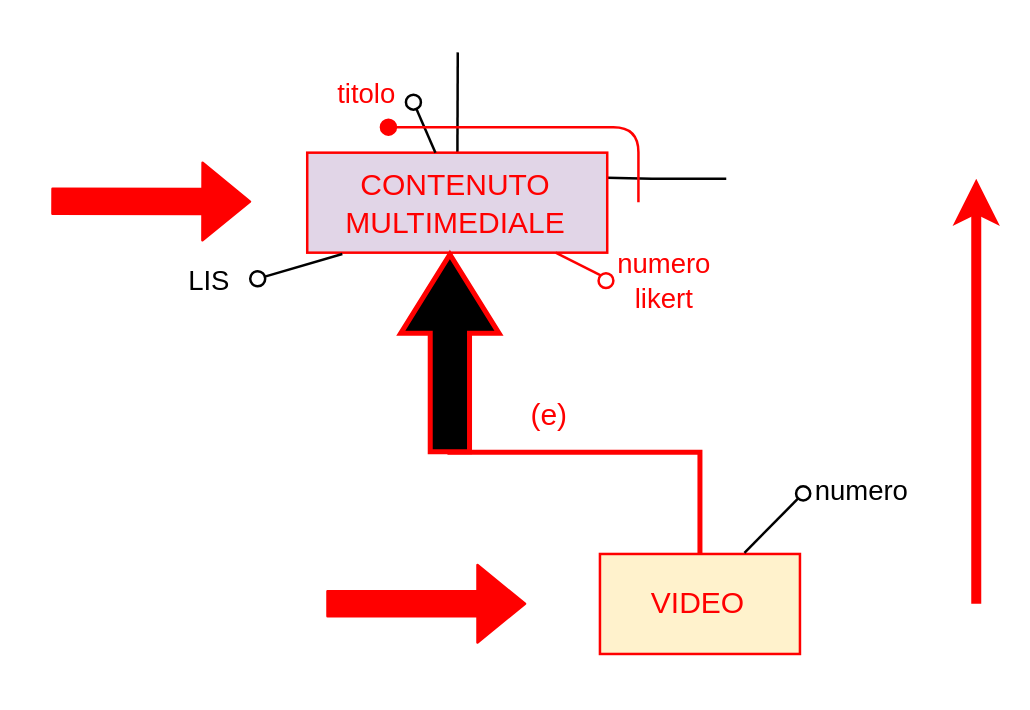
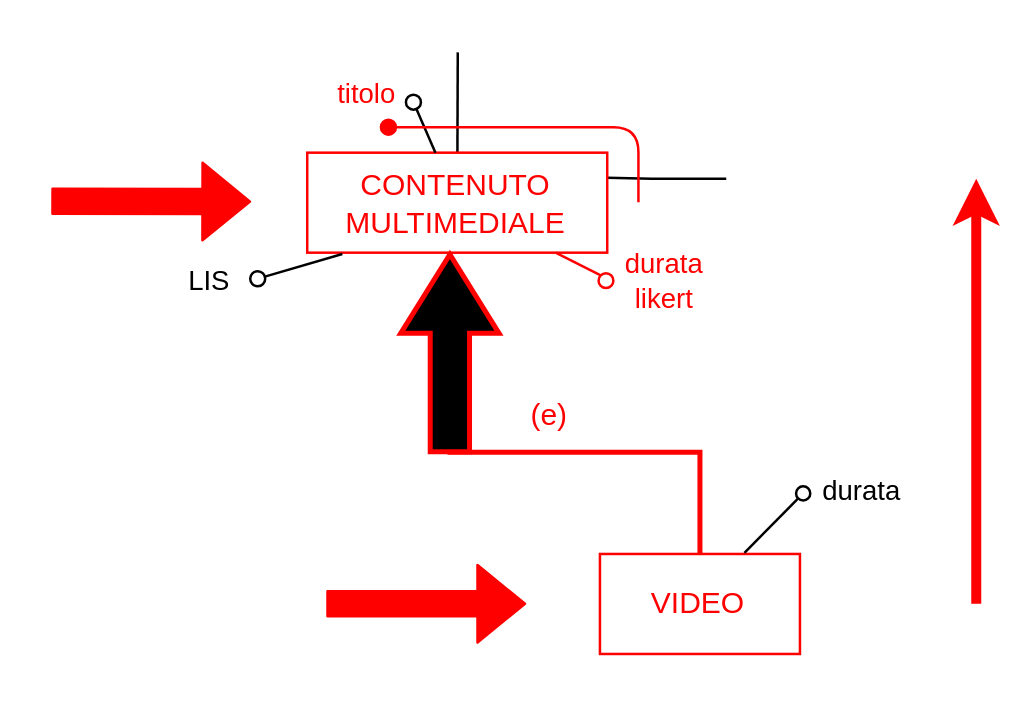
(457, 203) -> (457, 203)
(665, 281) -> (665, 281)
(863, 491) -> (863, 491)
(700, 604) -> (700, 604)
